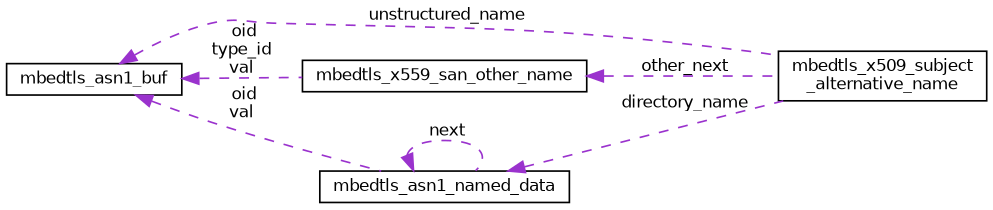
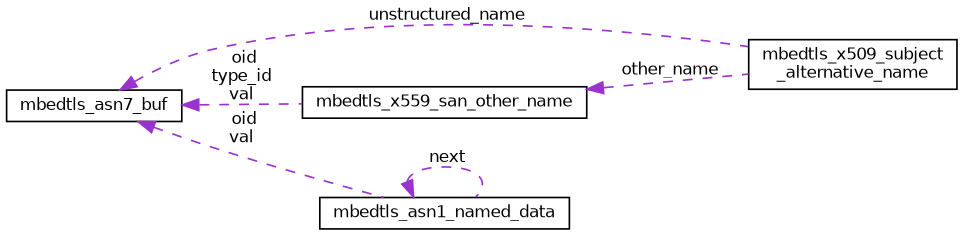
(683, 67) -> (668, 70)
(94, 79) -> (94, 106)
(654, 134) -> none
